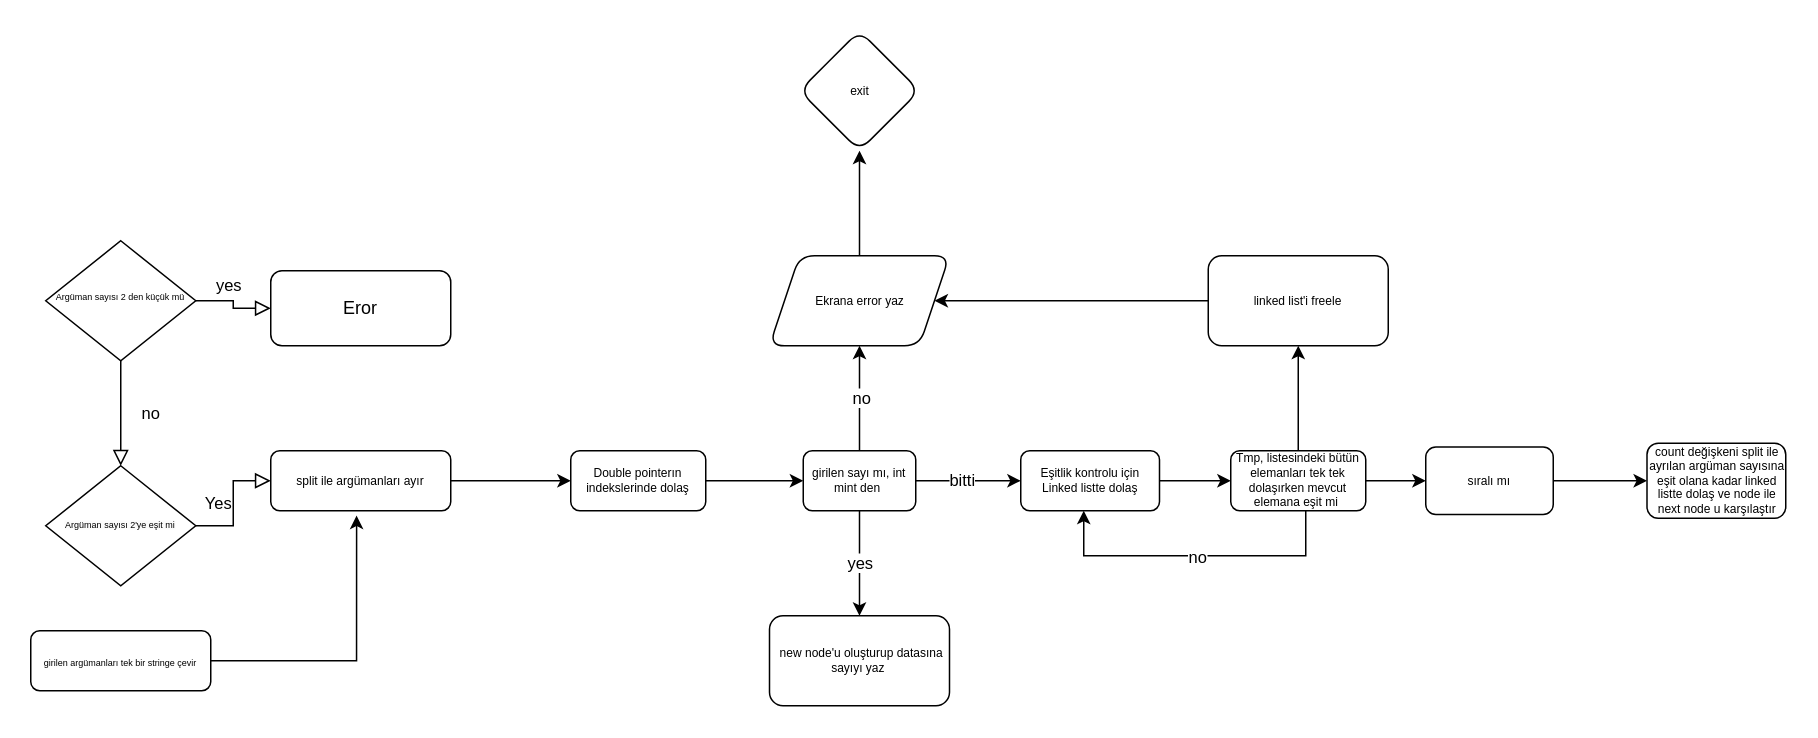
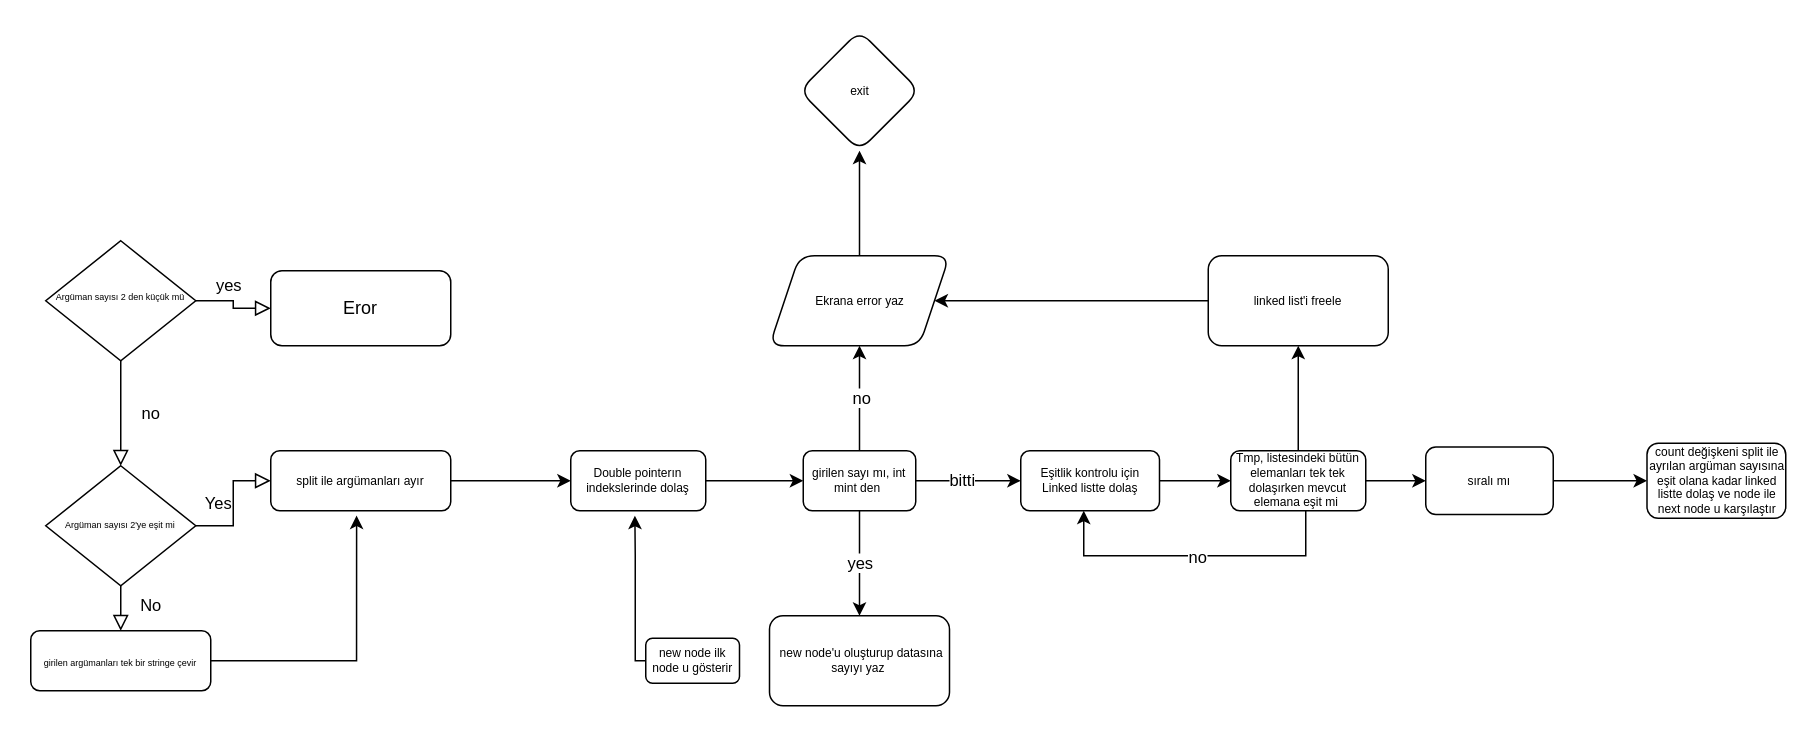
none -> (635, 599)
none -> (121, 615)
none -> (693, 661)
